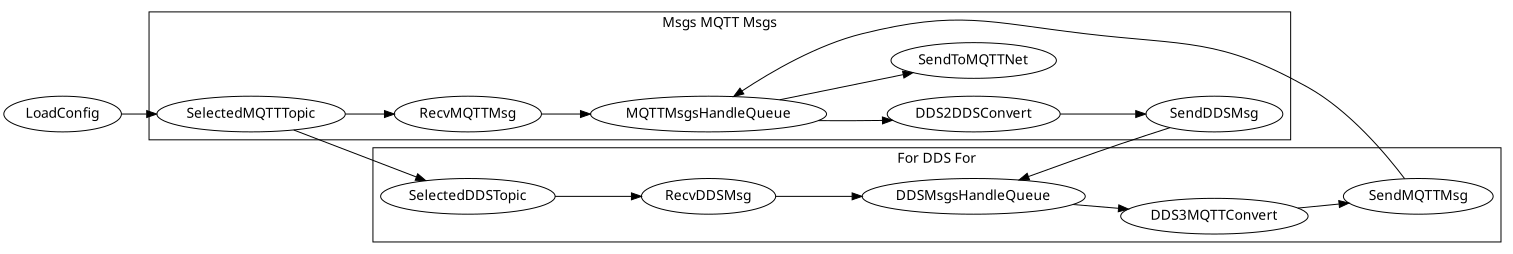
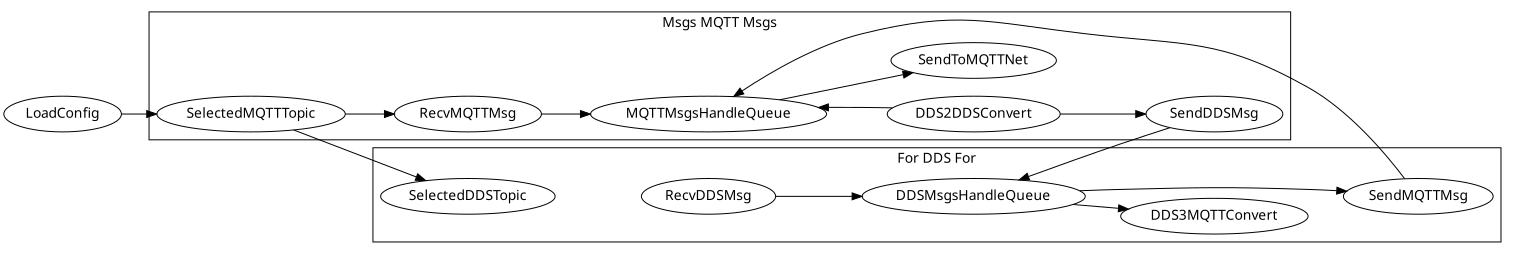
(850, 121) -> (861, 107)
(593, 196) -> none
(1318, 206) -> (1208, 188)
